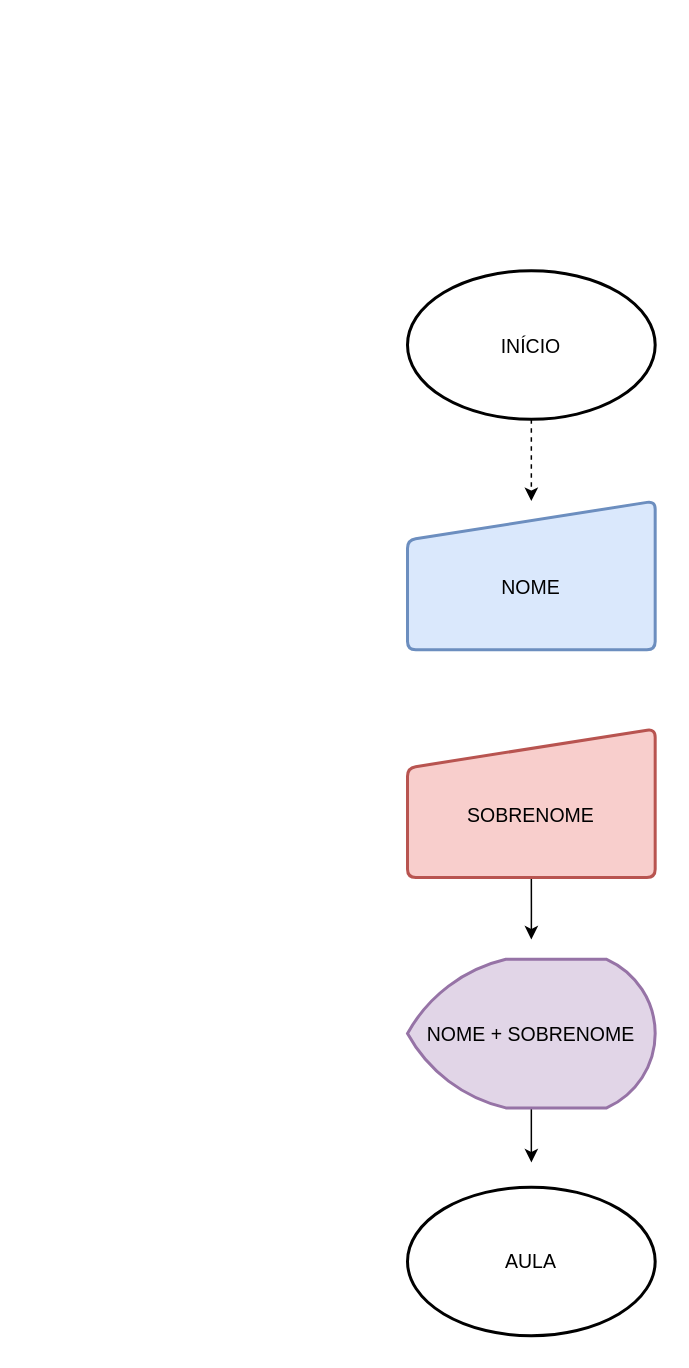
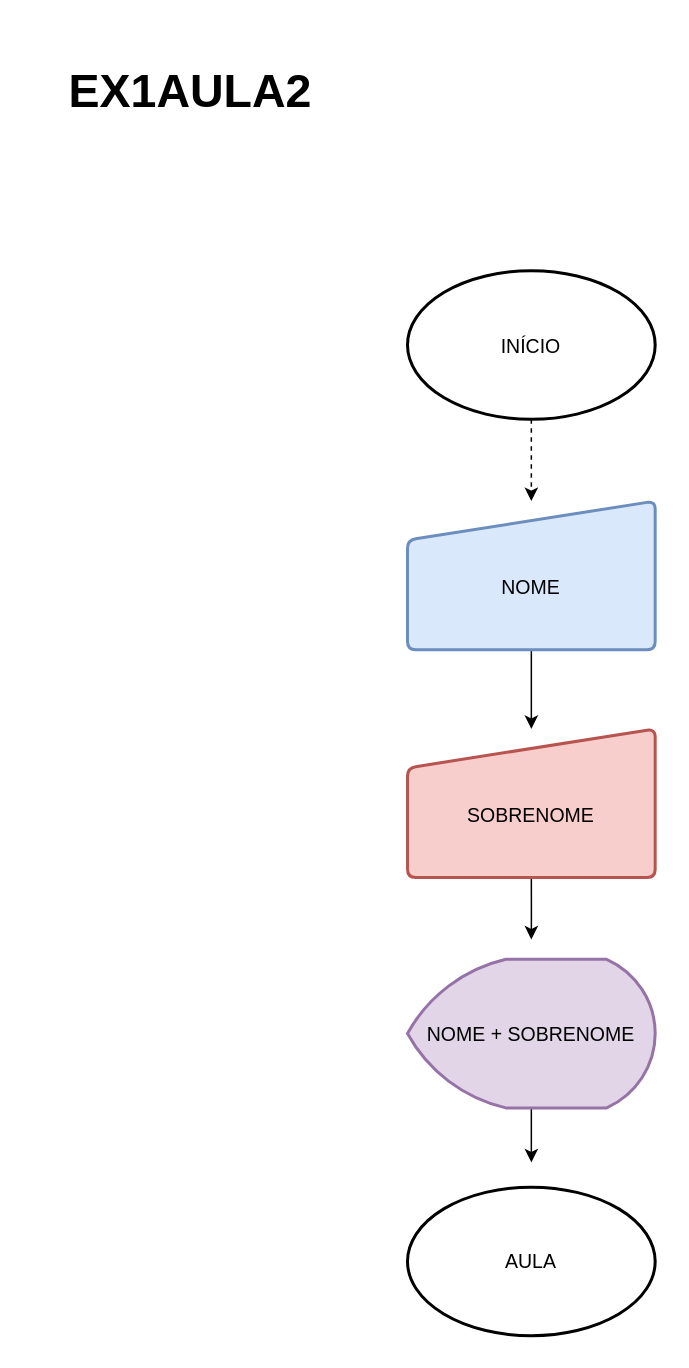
none -> (191, 91)
none -> (531, 684)
